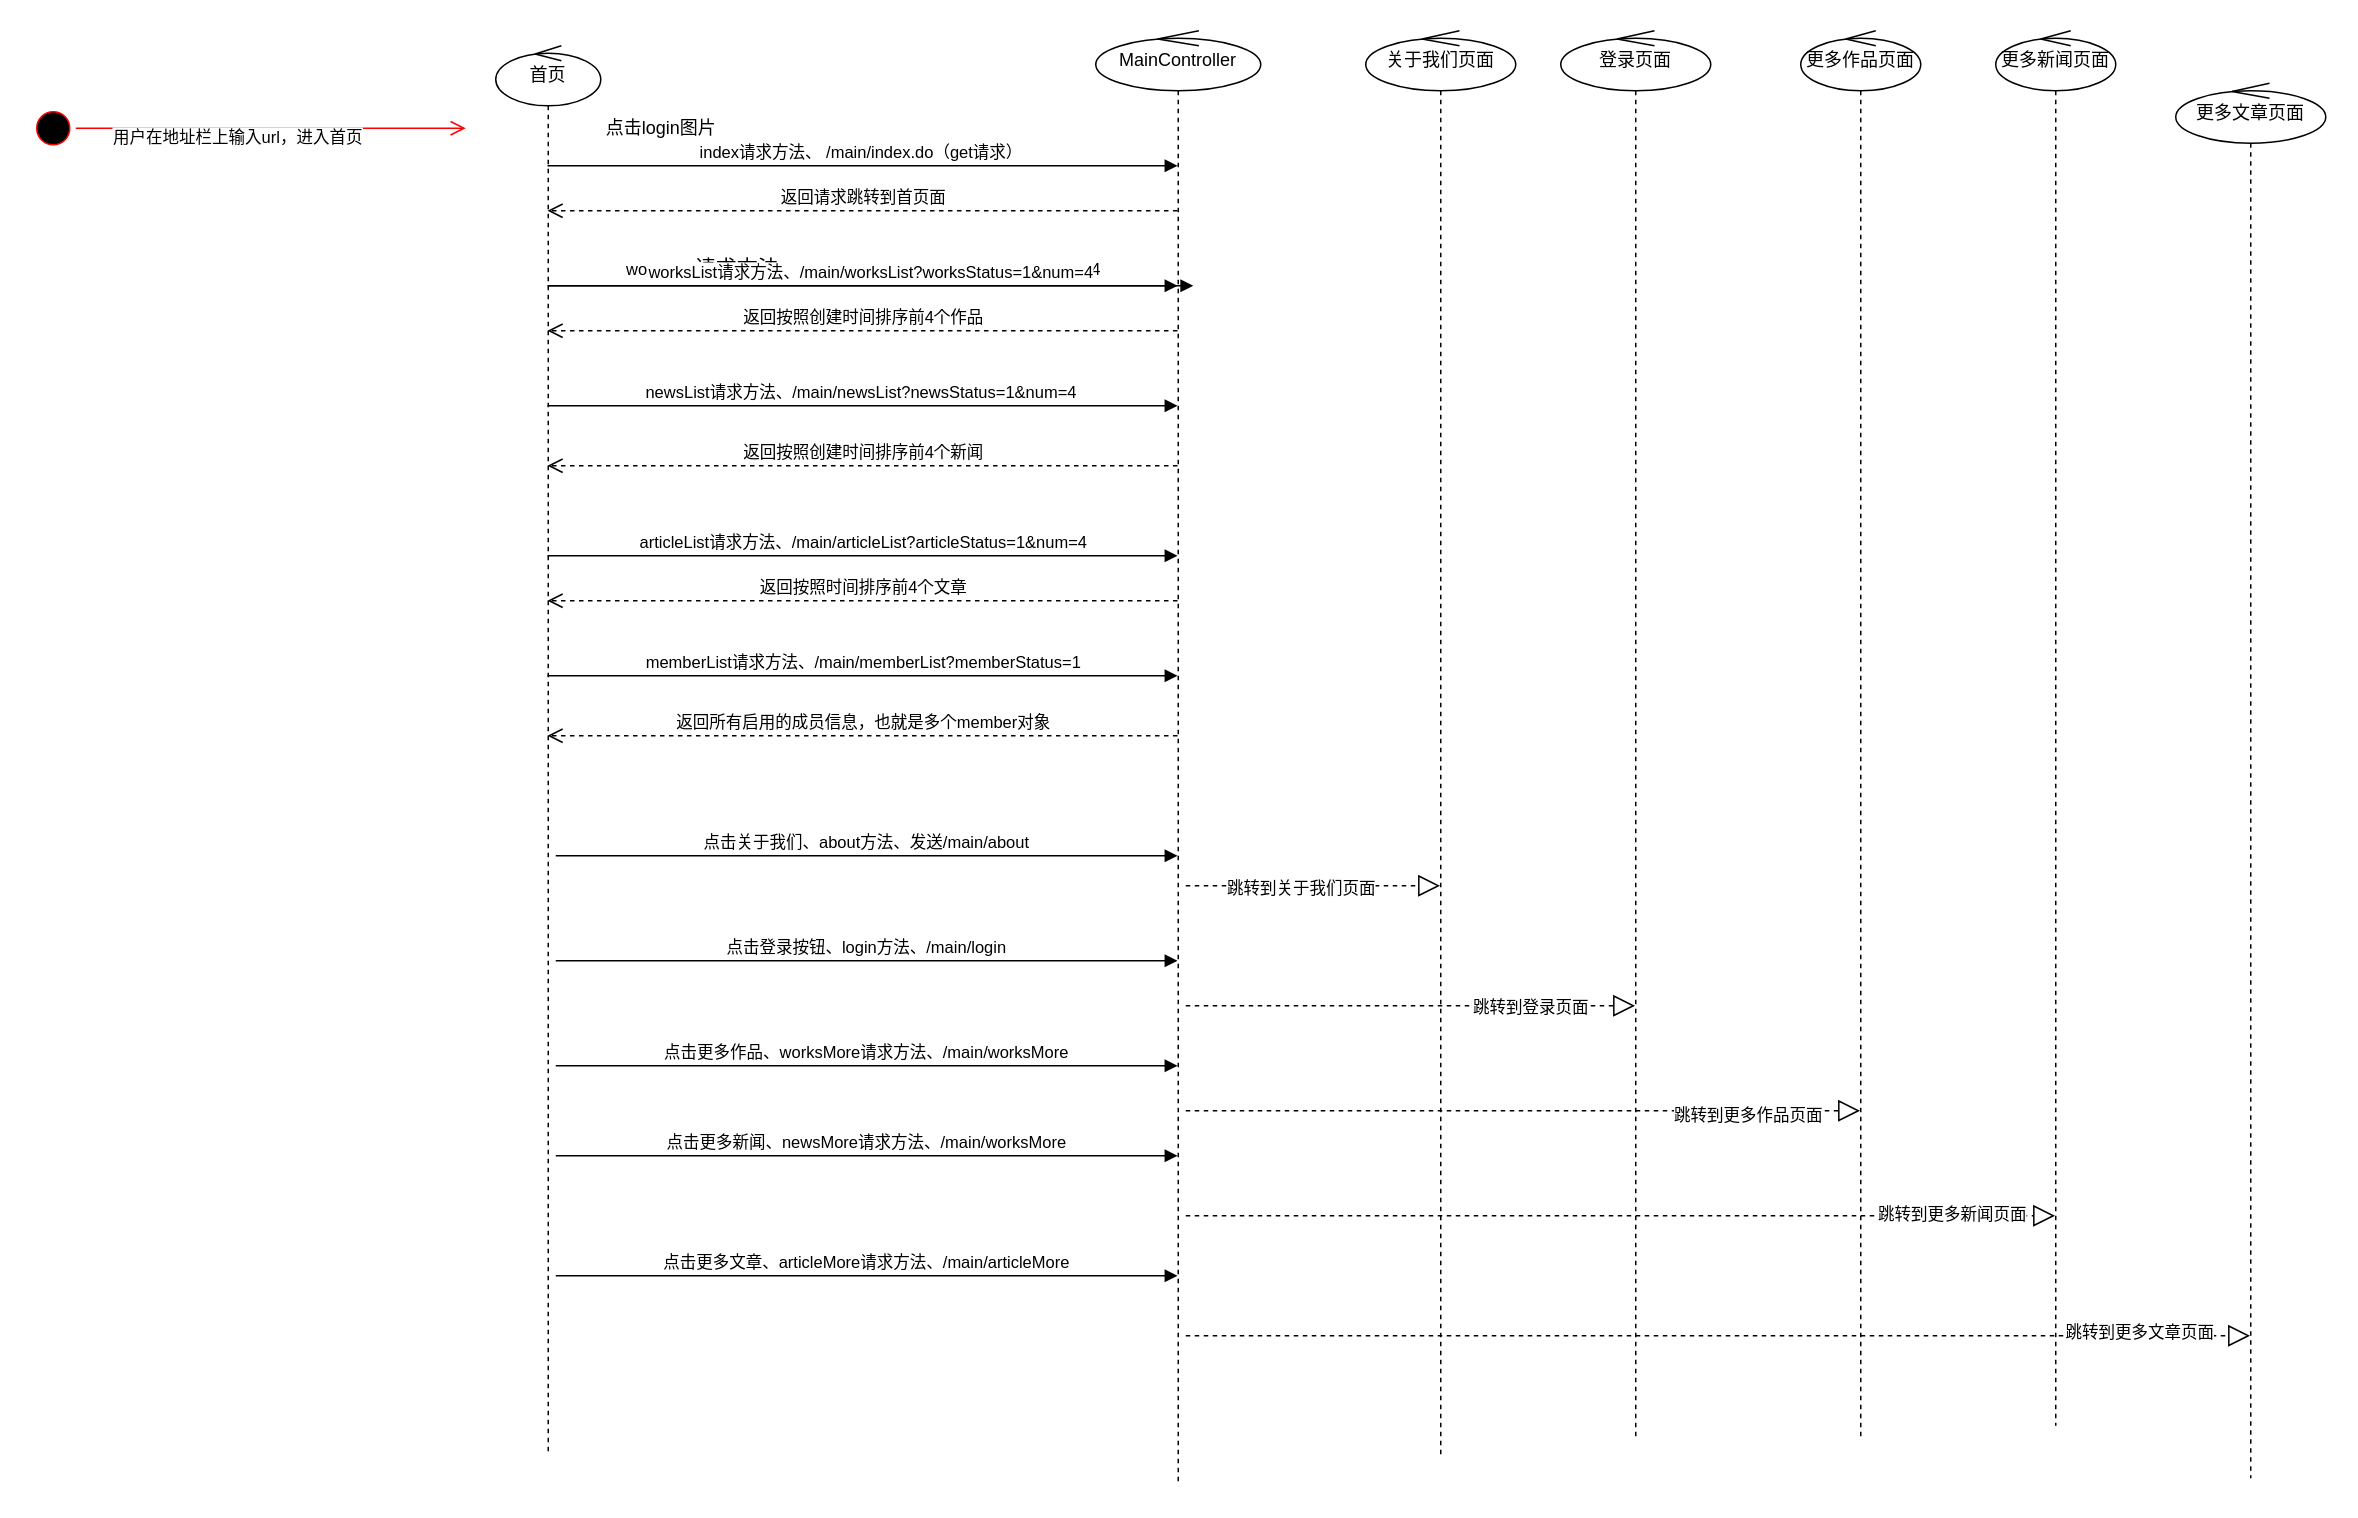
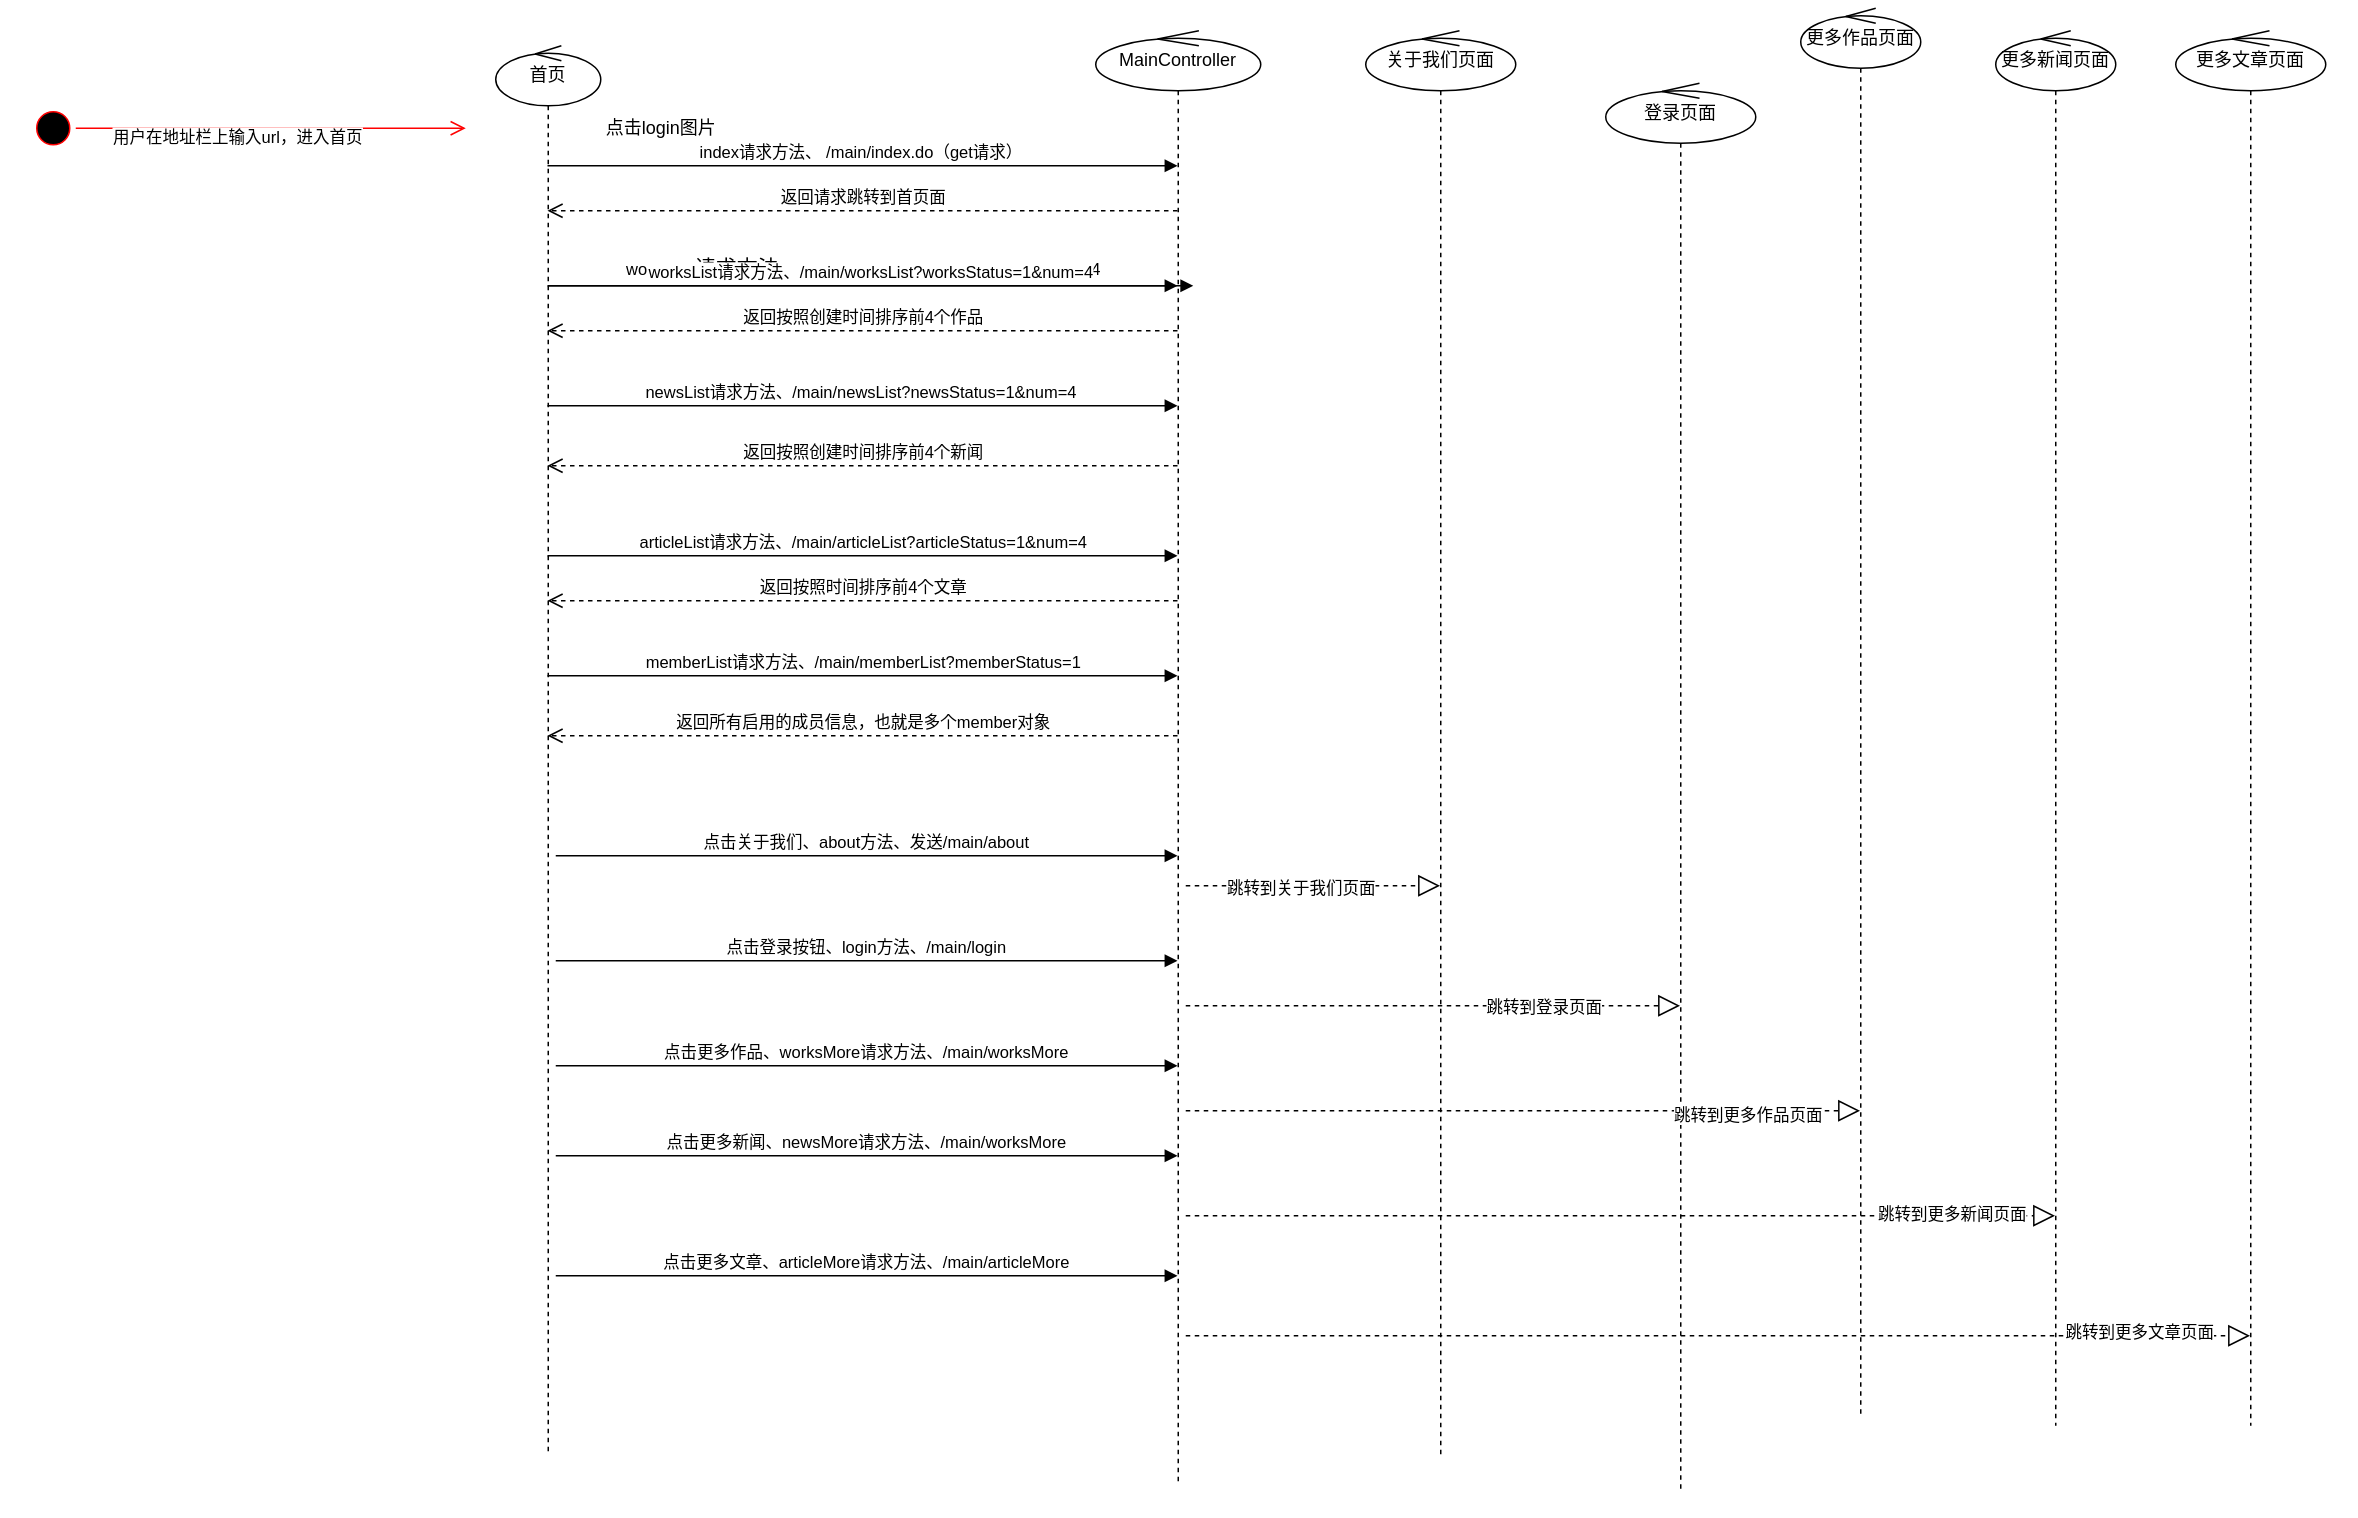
(1636, 736) -> (1681, 788)
(1861, 736) -> (1861, 713)
(2251, 781) -> (2251, 728)
